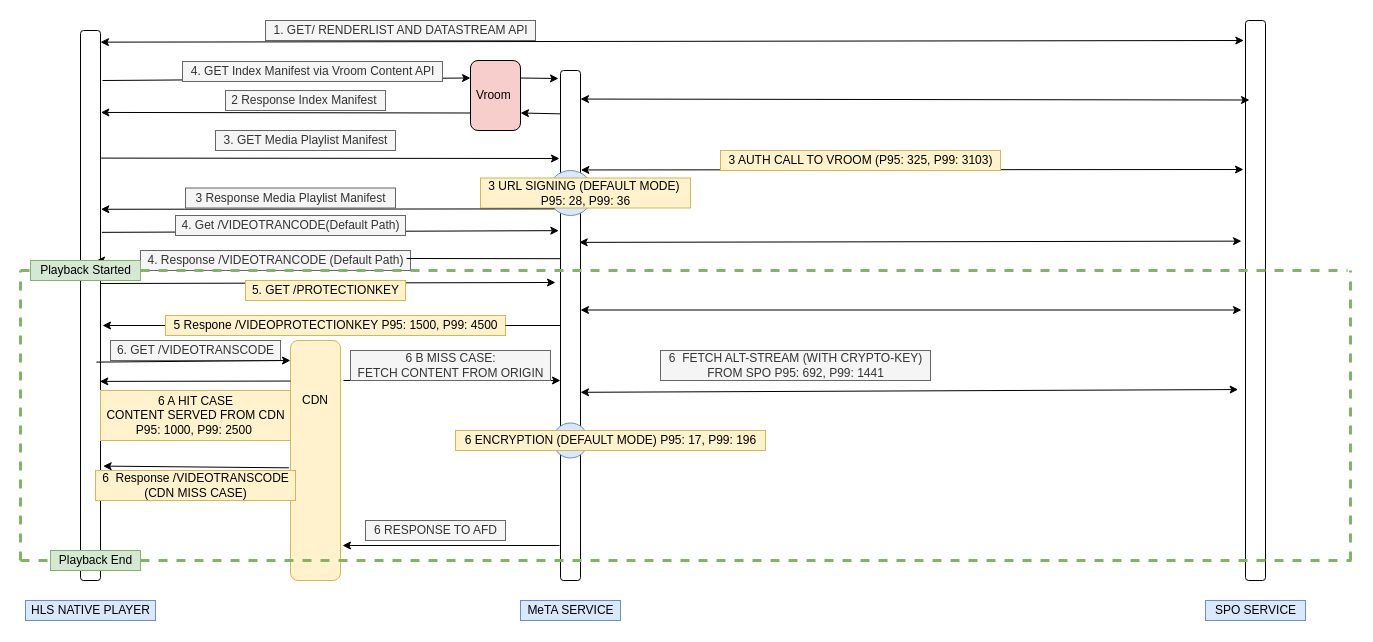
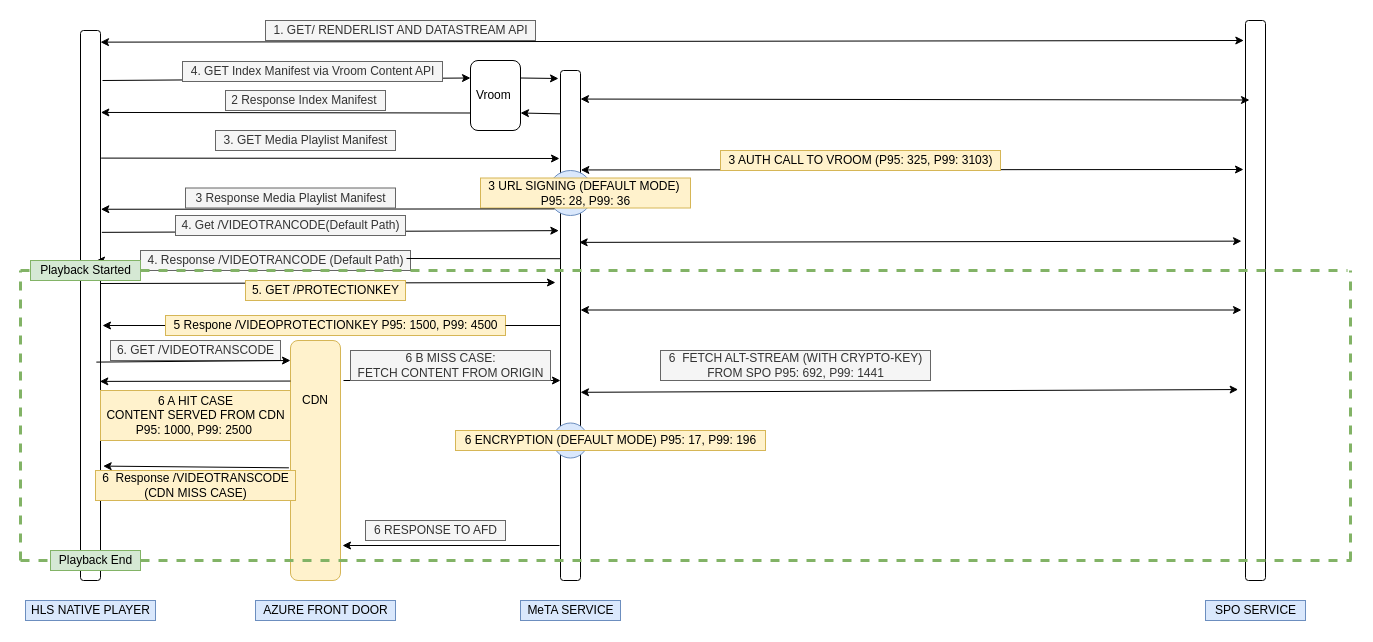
(496, 96) -> (496, 96)
none -> (326, 611)
